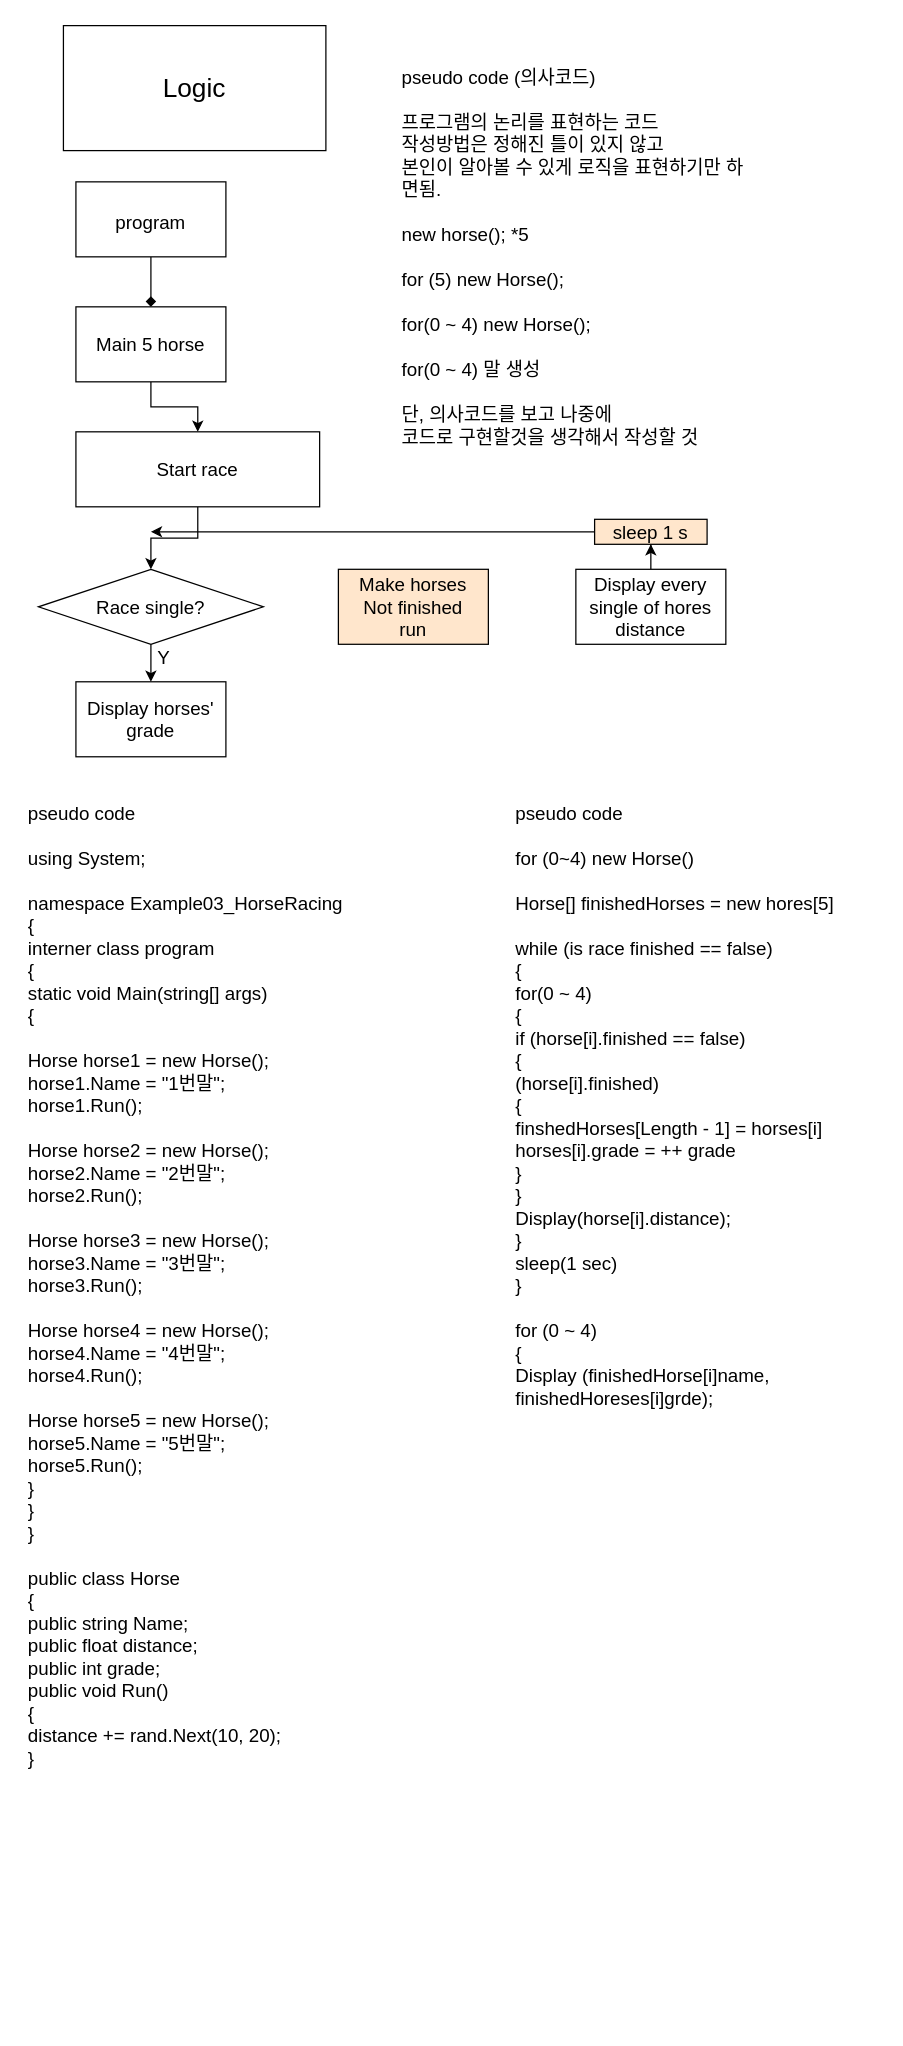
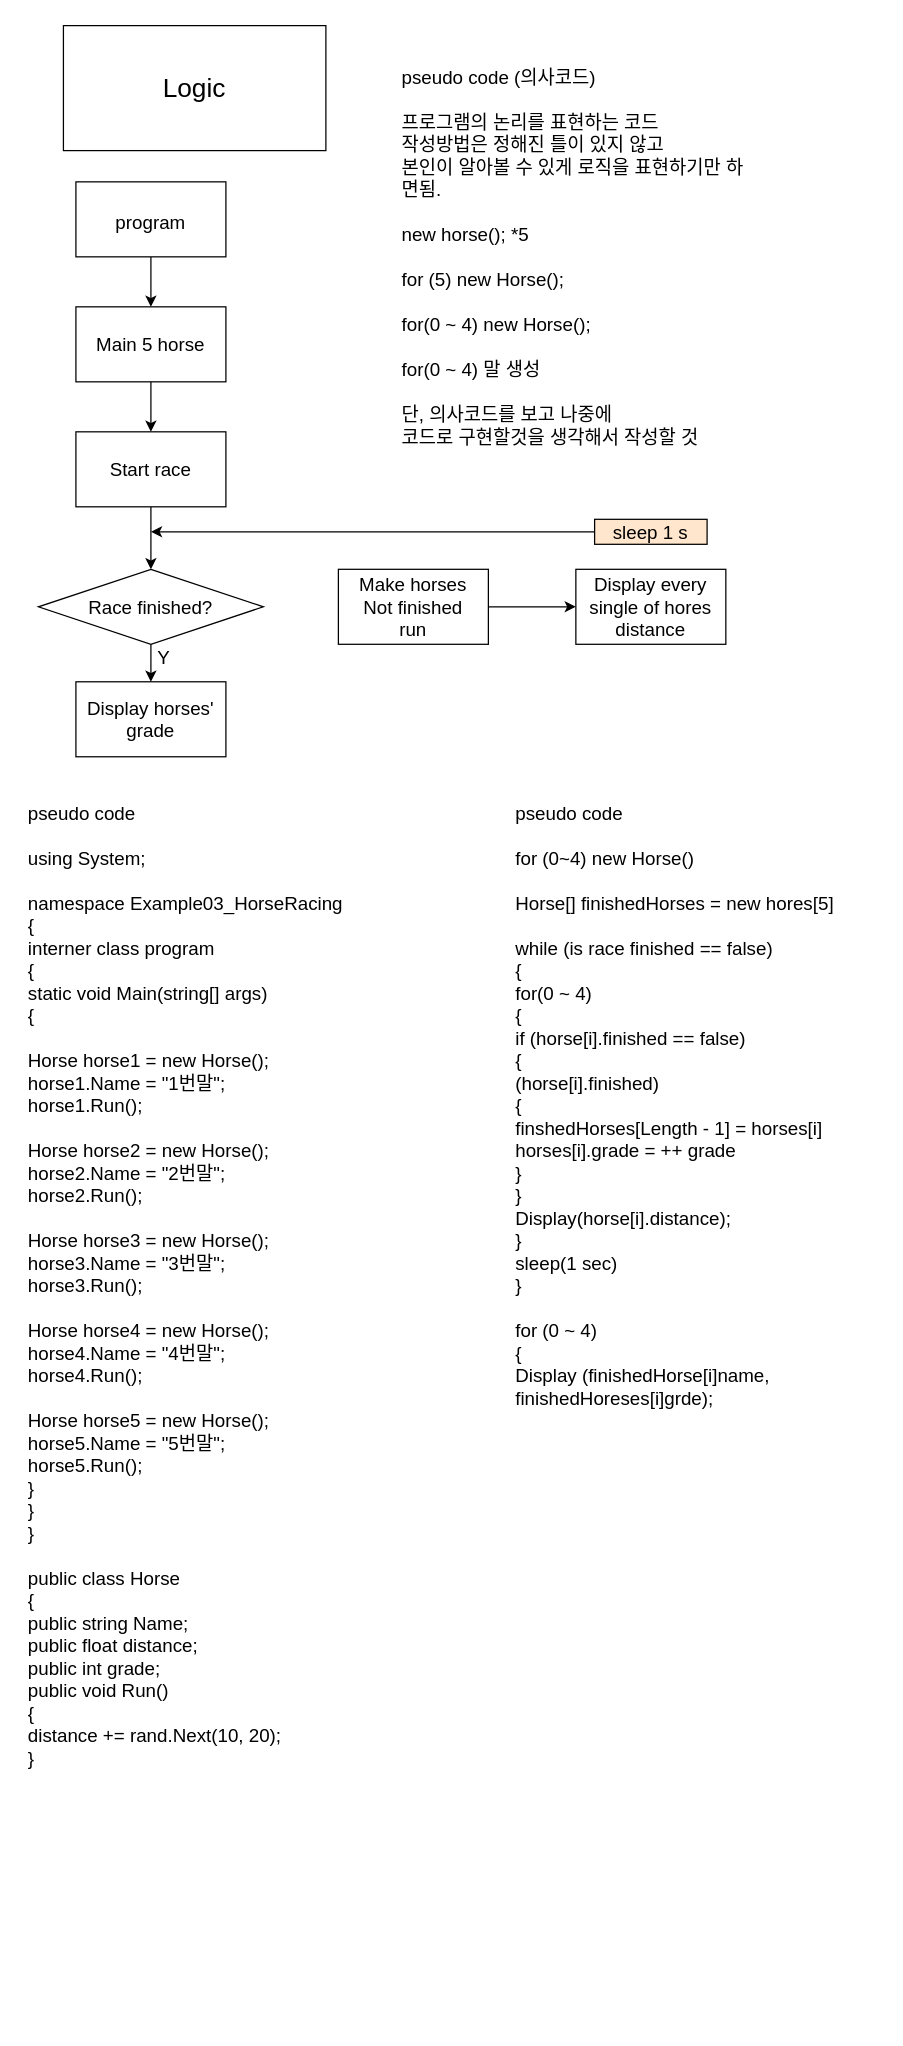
(151, 296) -> (151, 297)
(198, 469) -> (151, 469)
(651, 552) -> none
(151, 607) -> (151, 607)
(413, 607) -> (413, 607)
none -> (527, 607)
